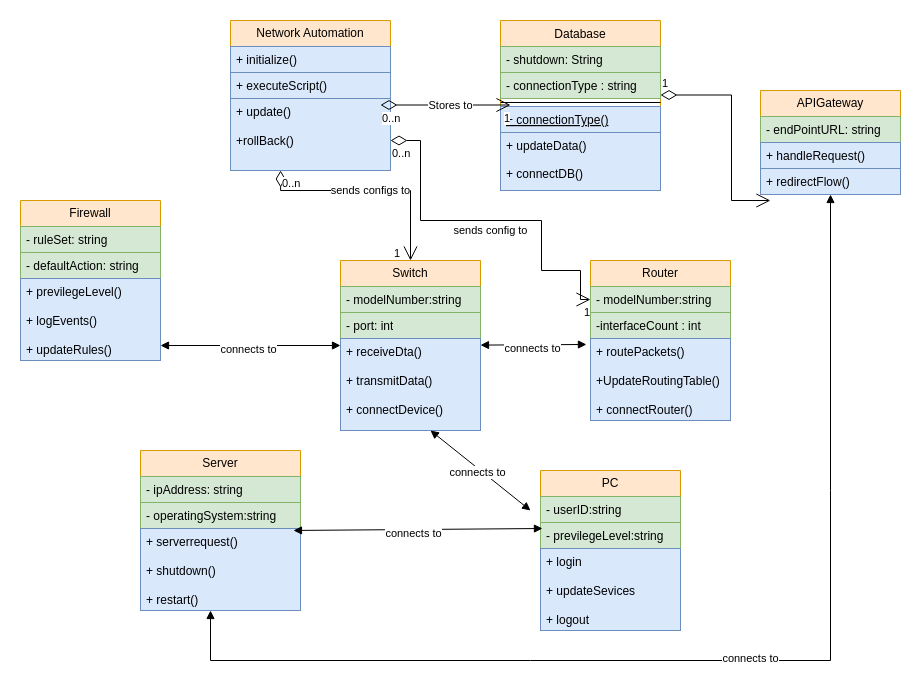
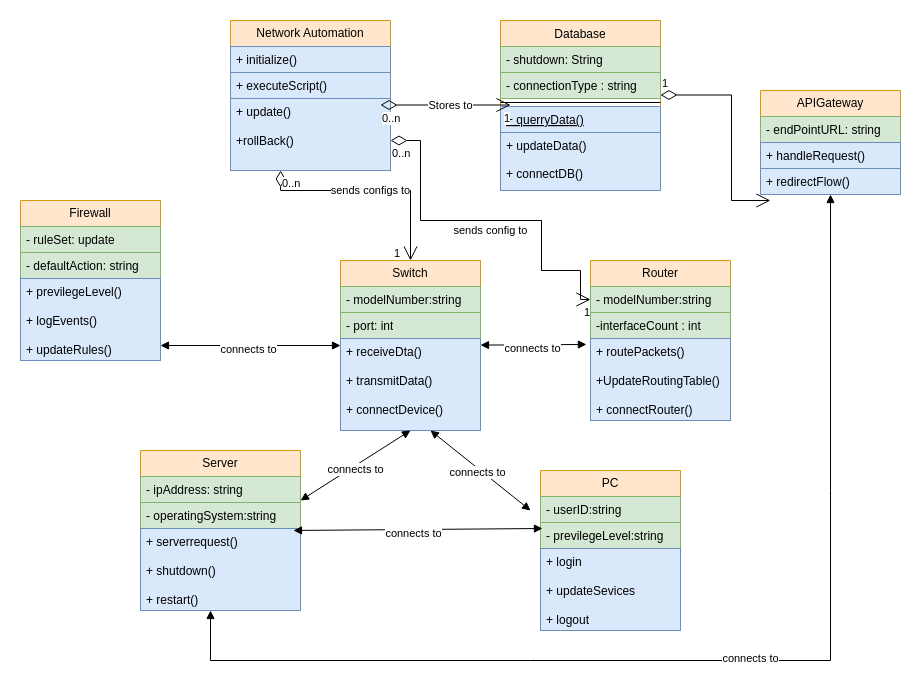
(563, 120) -> (551, 120)
(76, 241) -> (77, 241)
none -> (356, 466)
